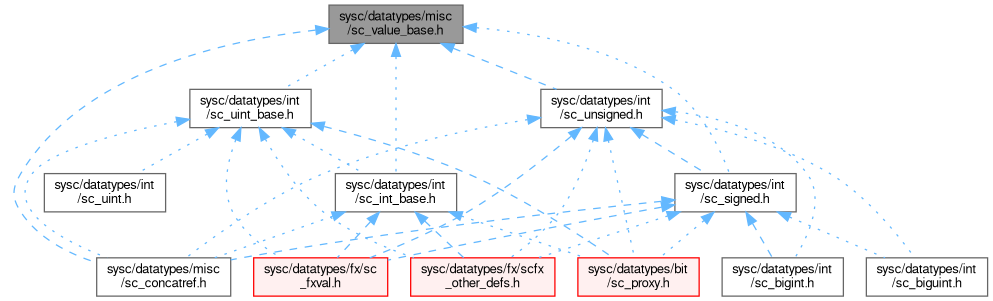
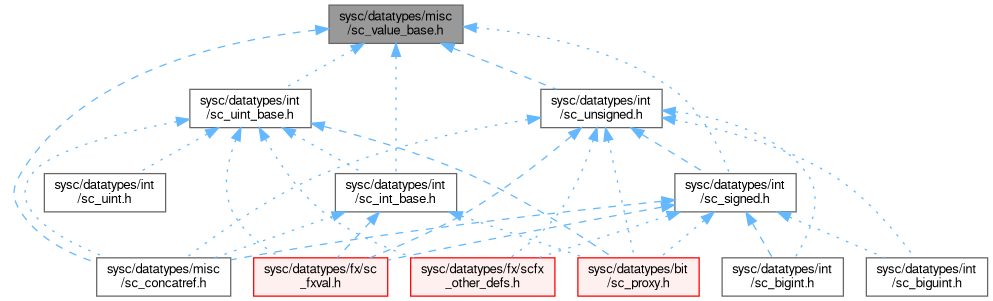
(444, 239) -> none
